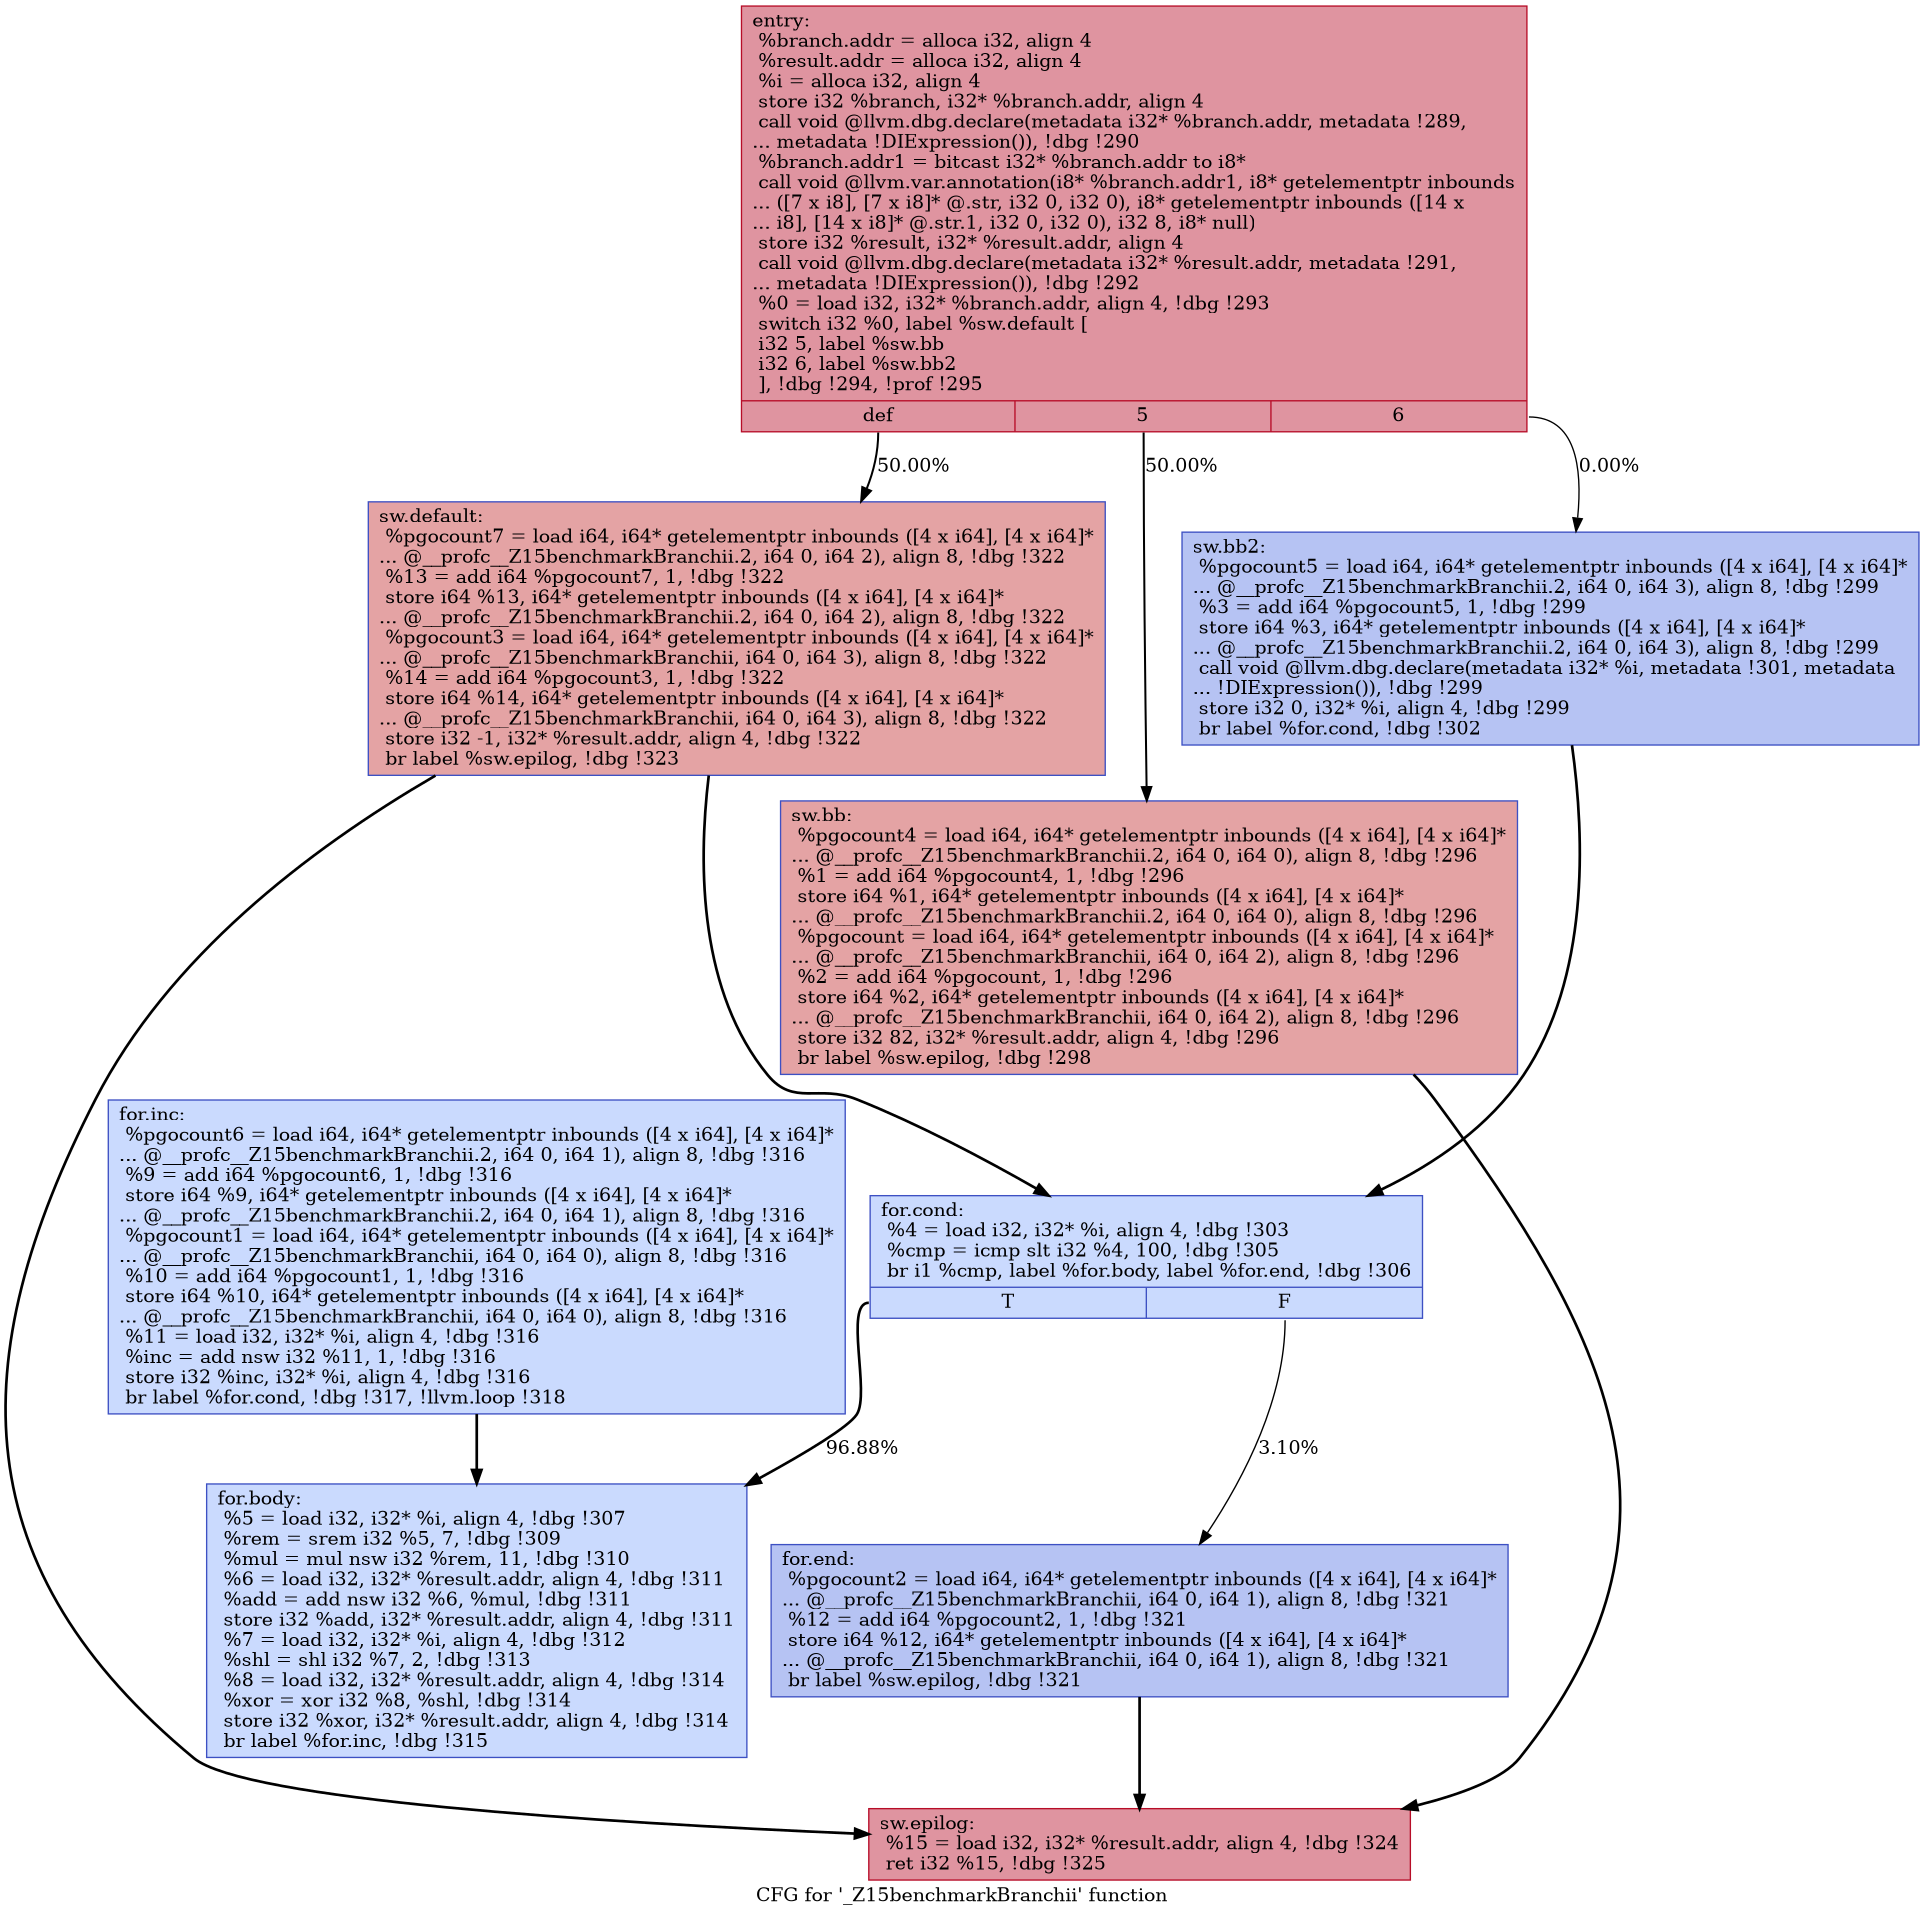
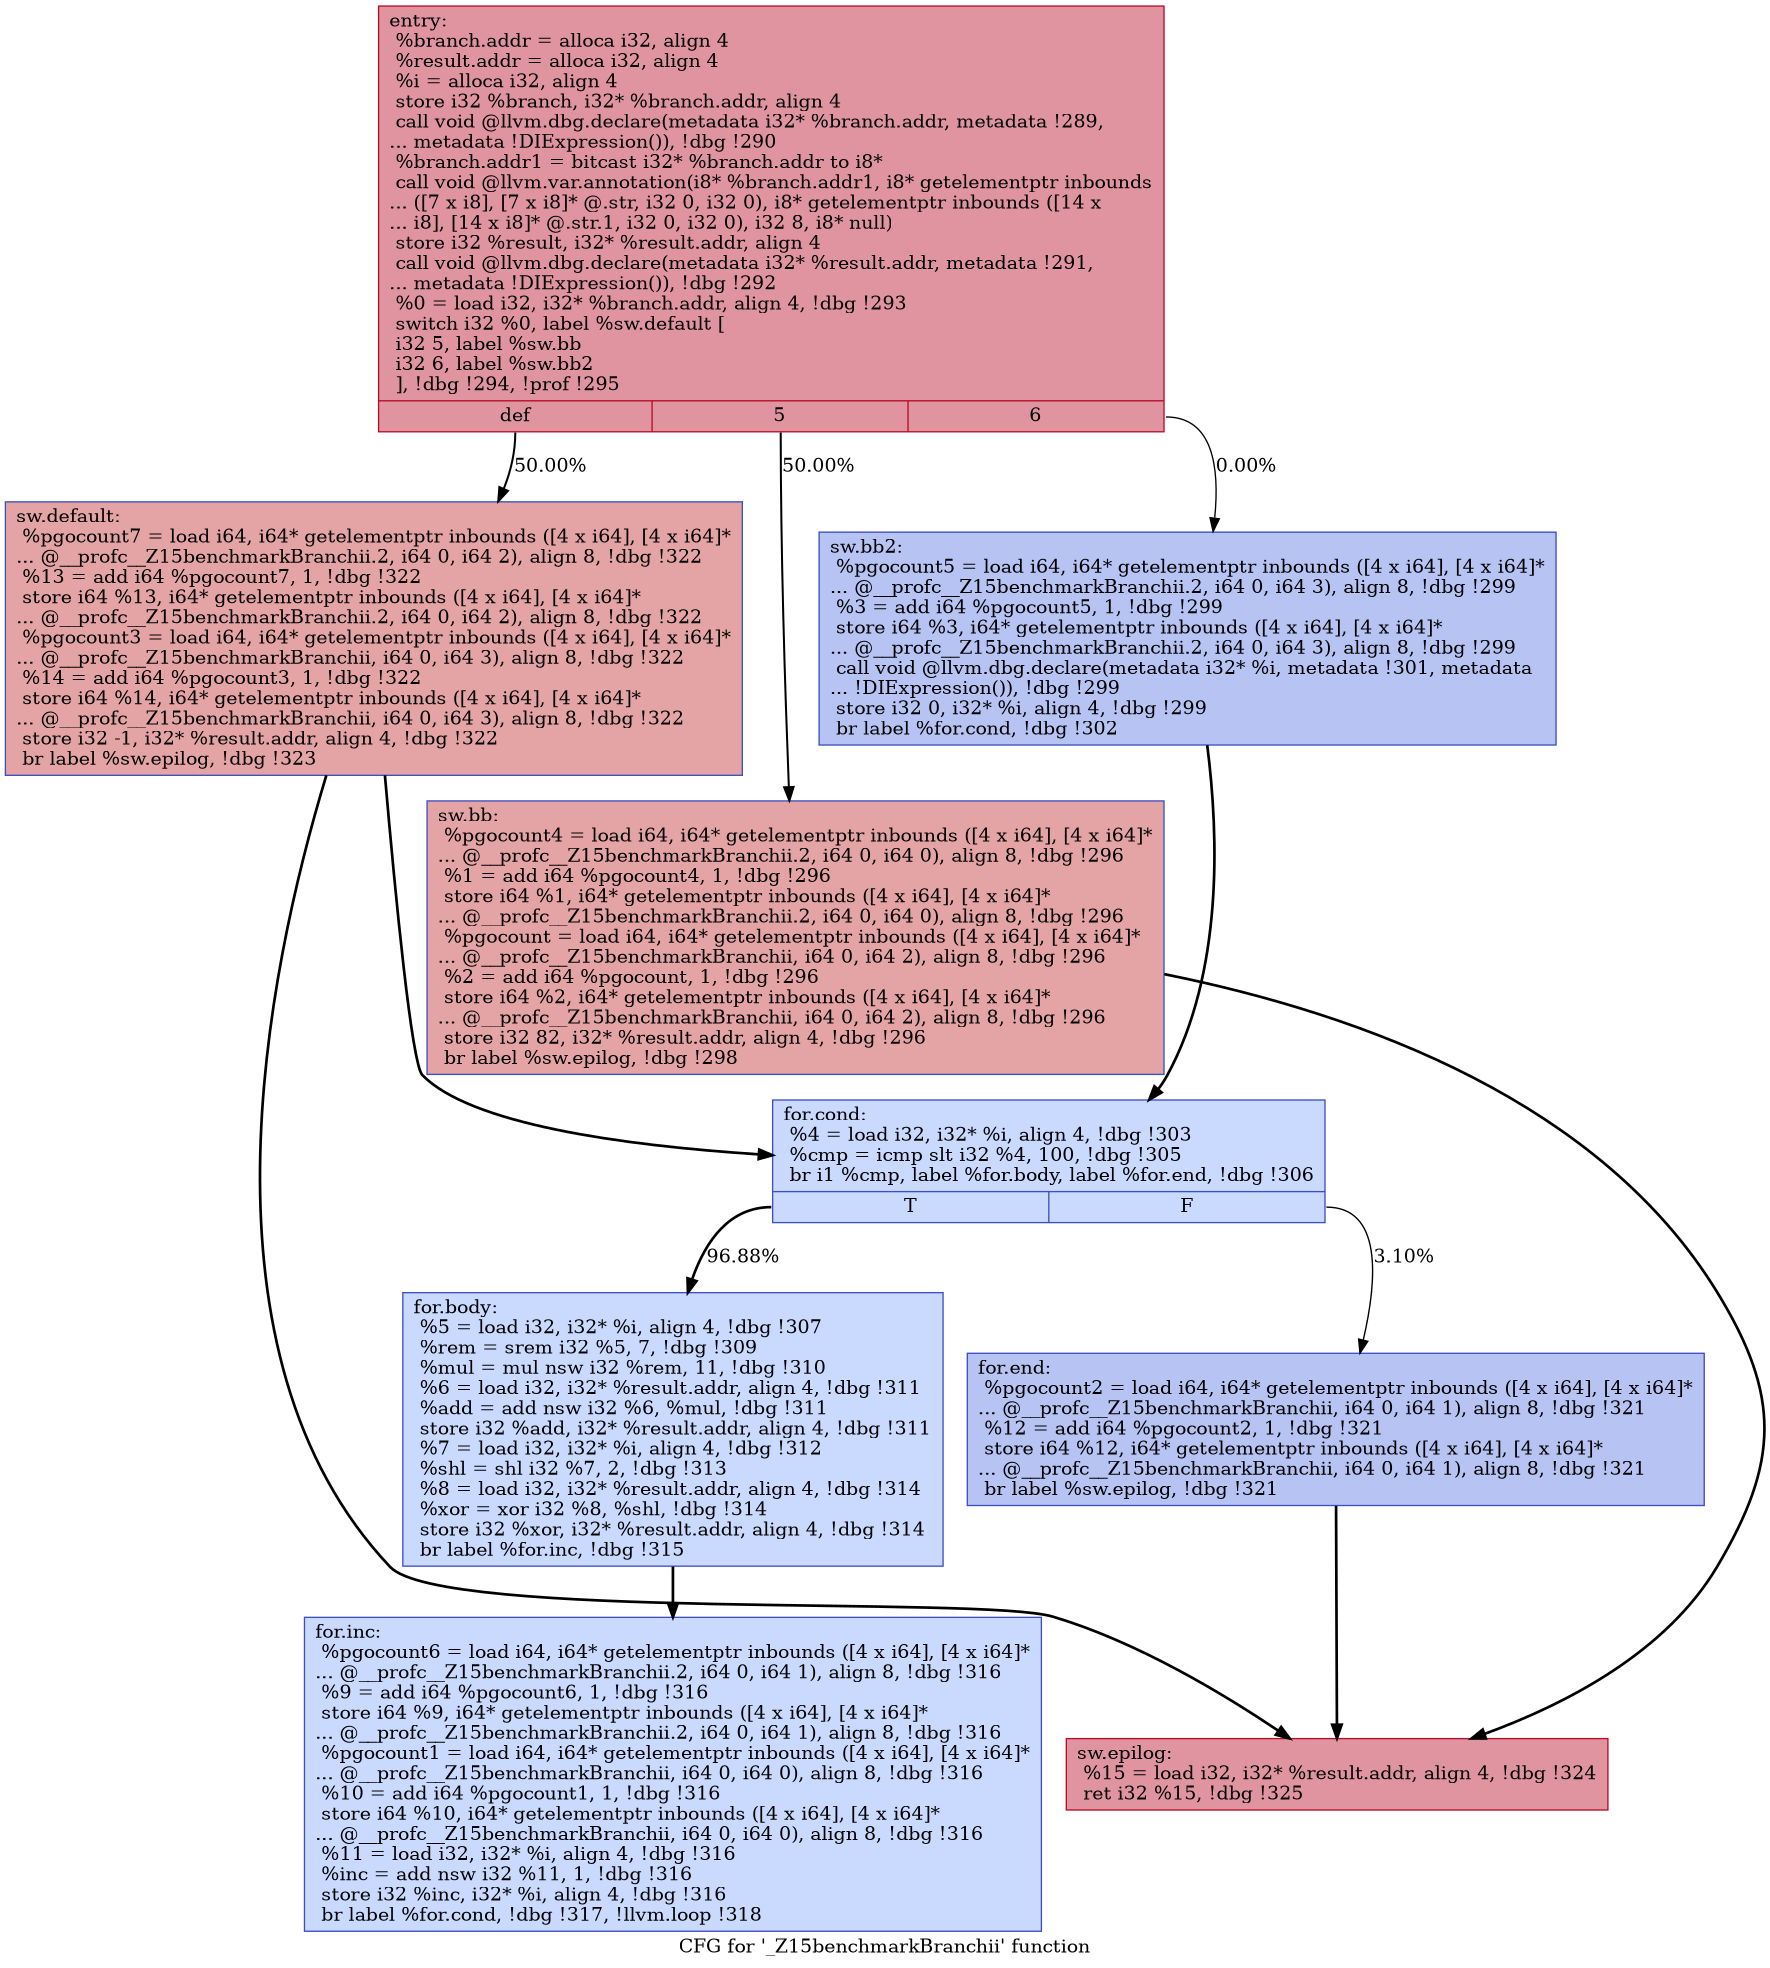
(477, 1442) -> (673, 1585)
